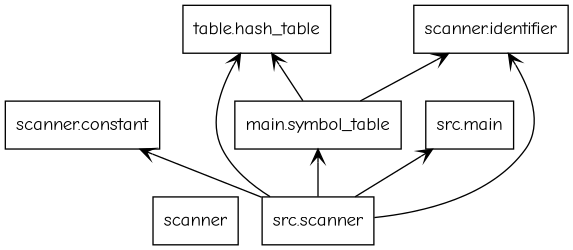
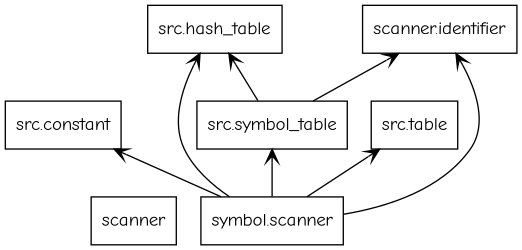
(257, 29) -> (215, 29)
(82, 125) -> (63, 125)
(318, 125) -> (272, 125)
(470, 125) -> (414, 125)
(318, 221) -> (272, 221)
